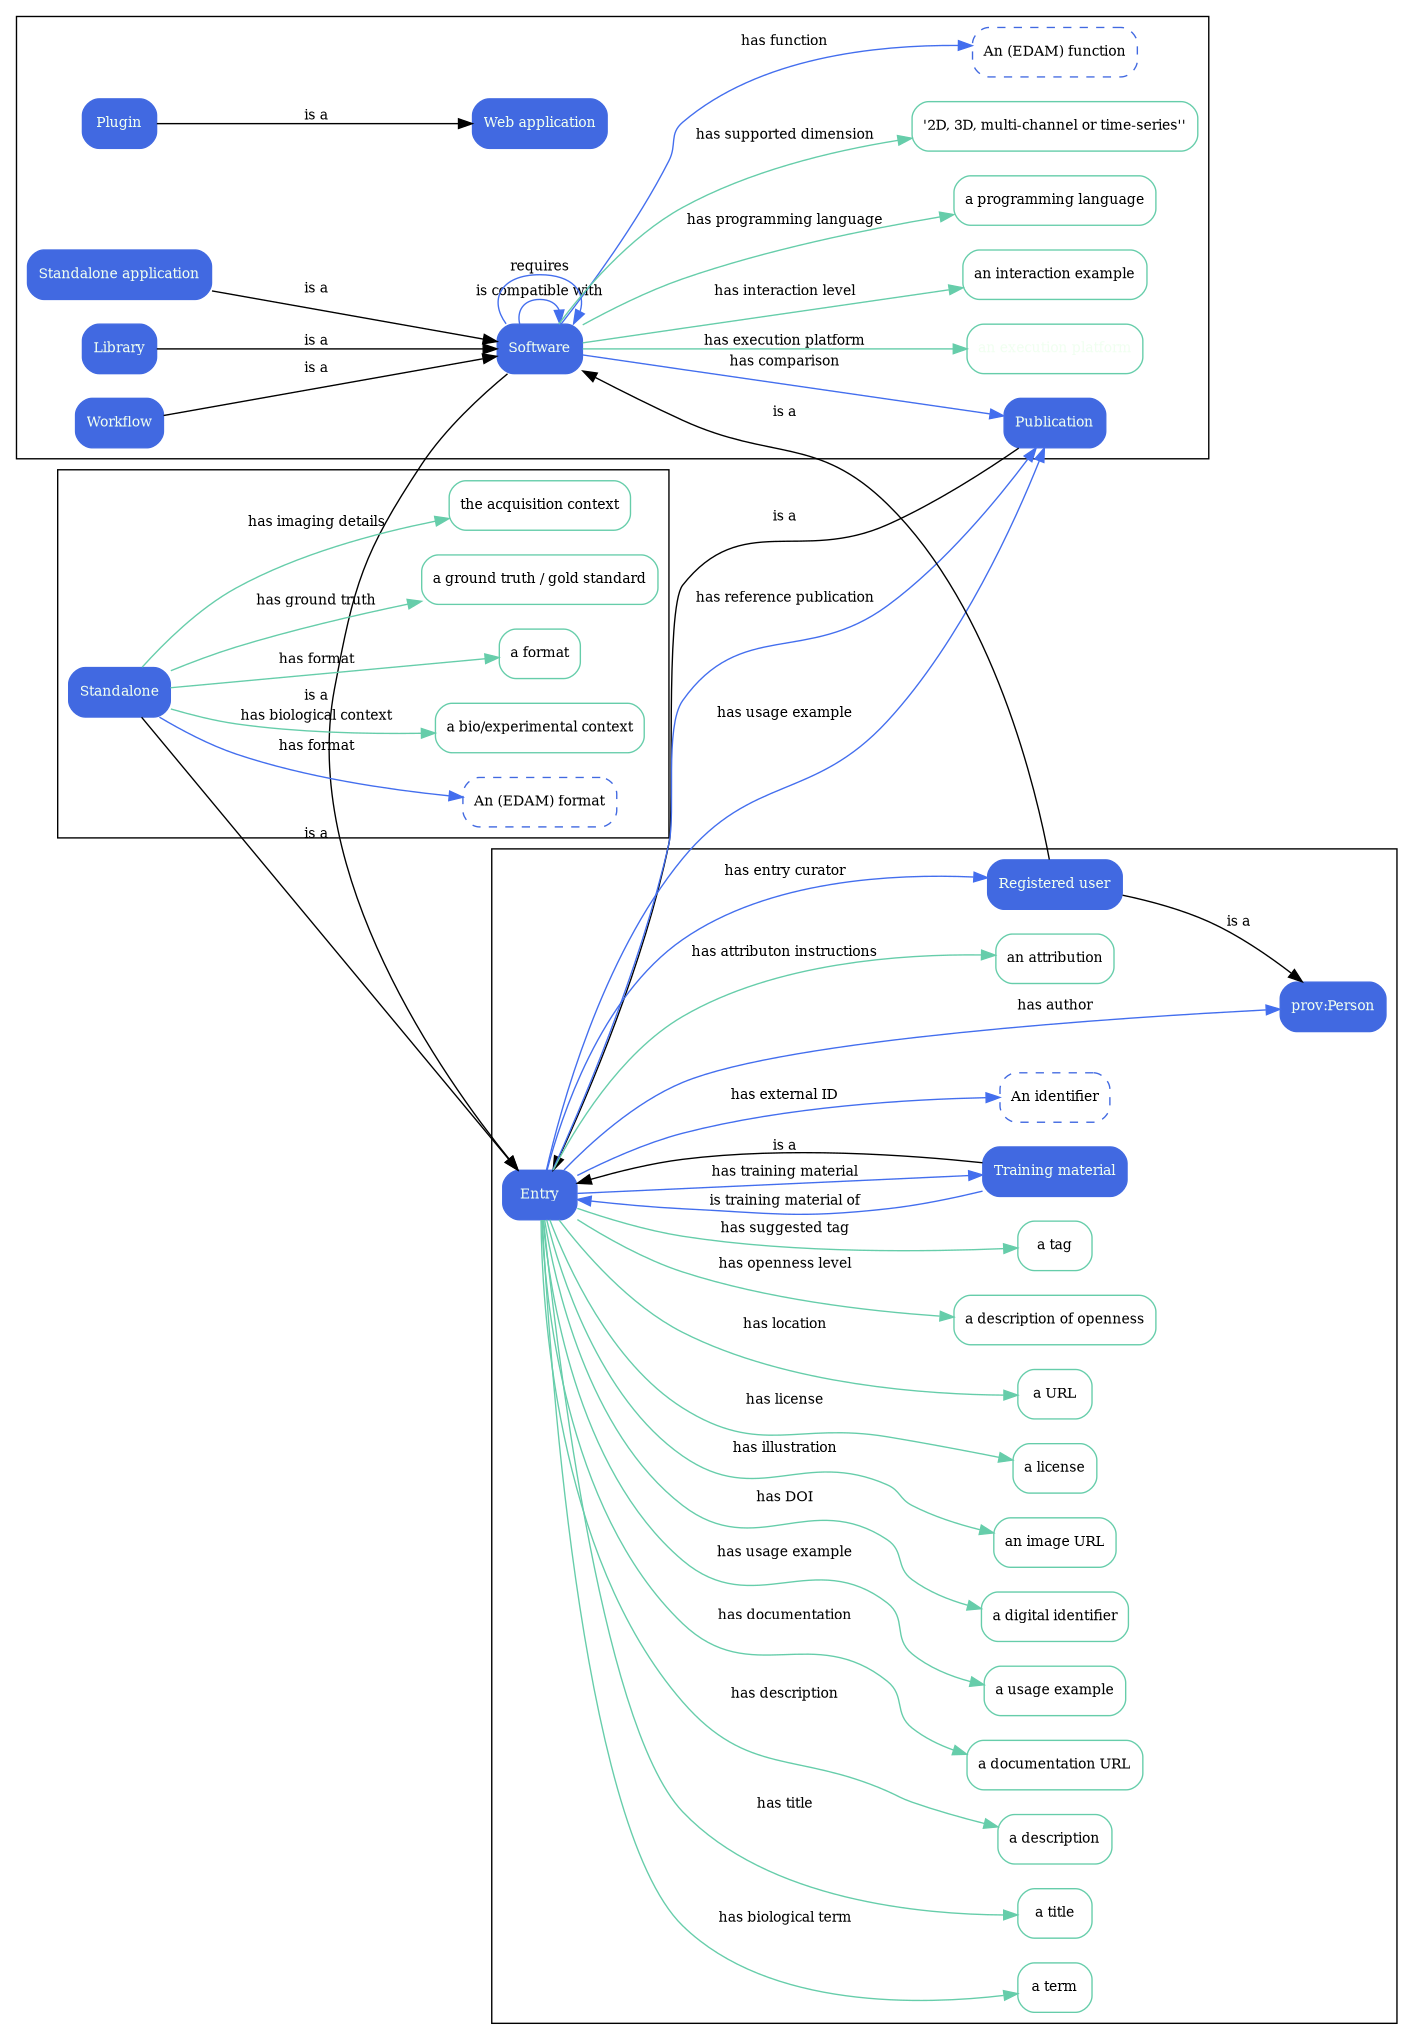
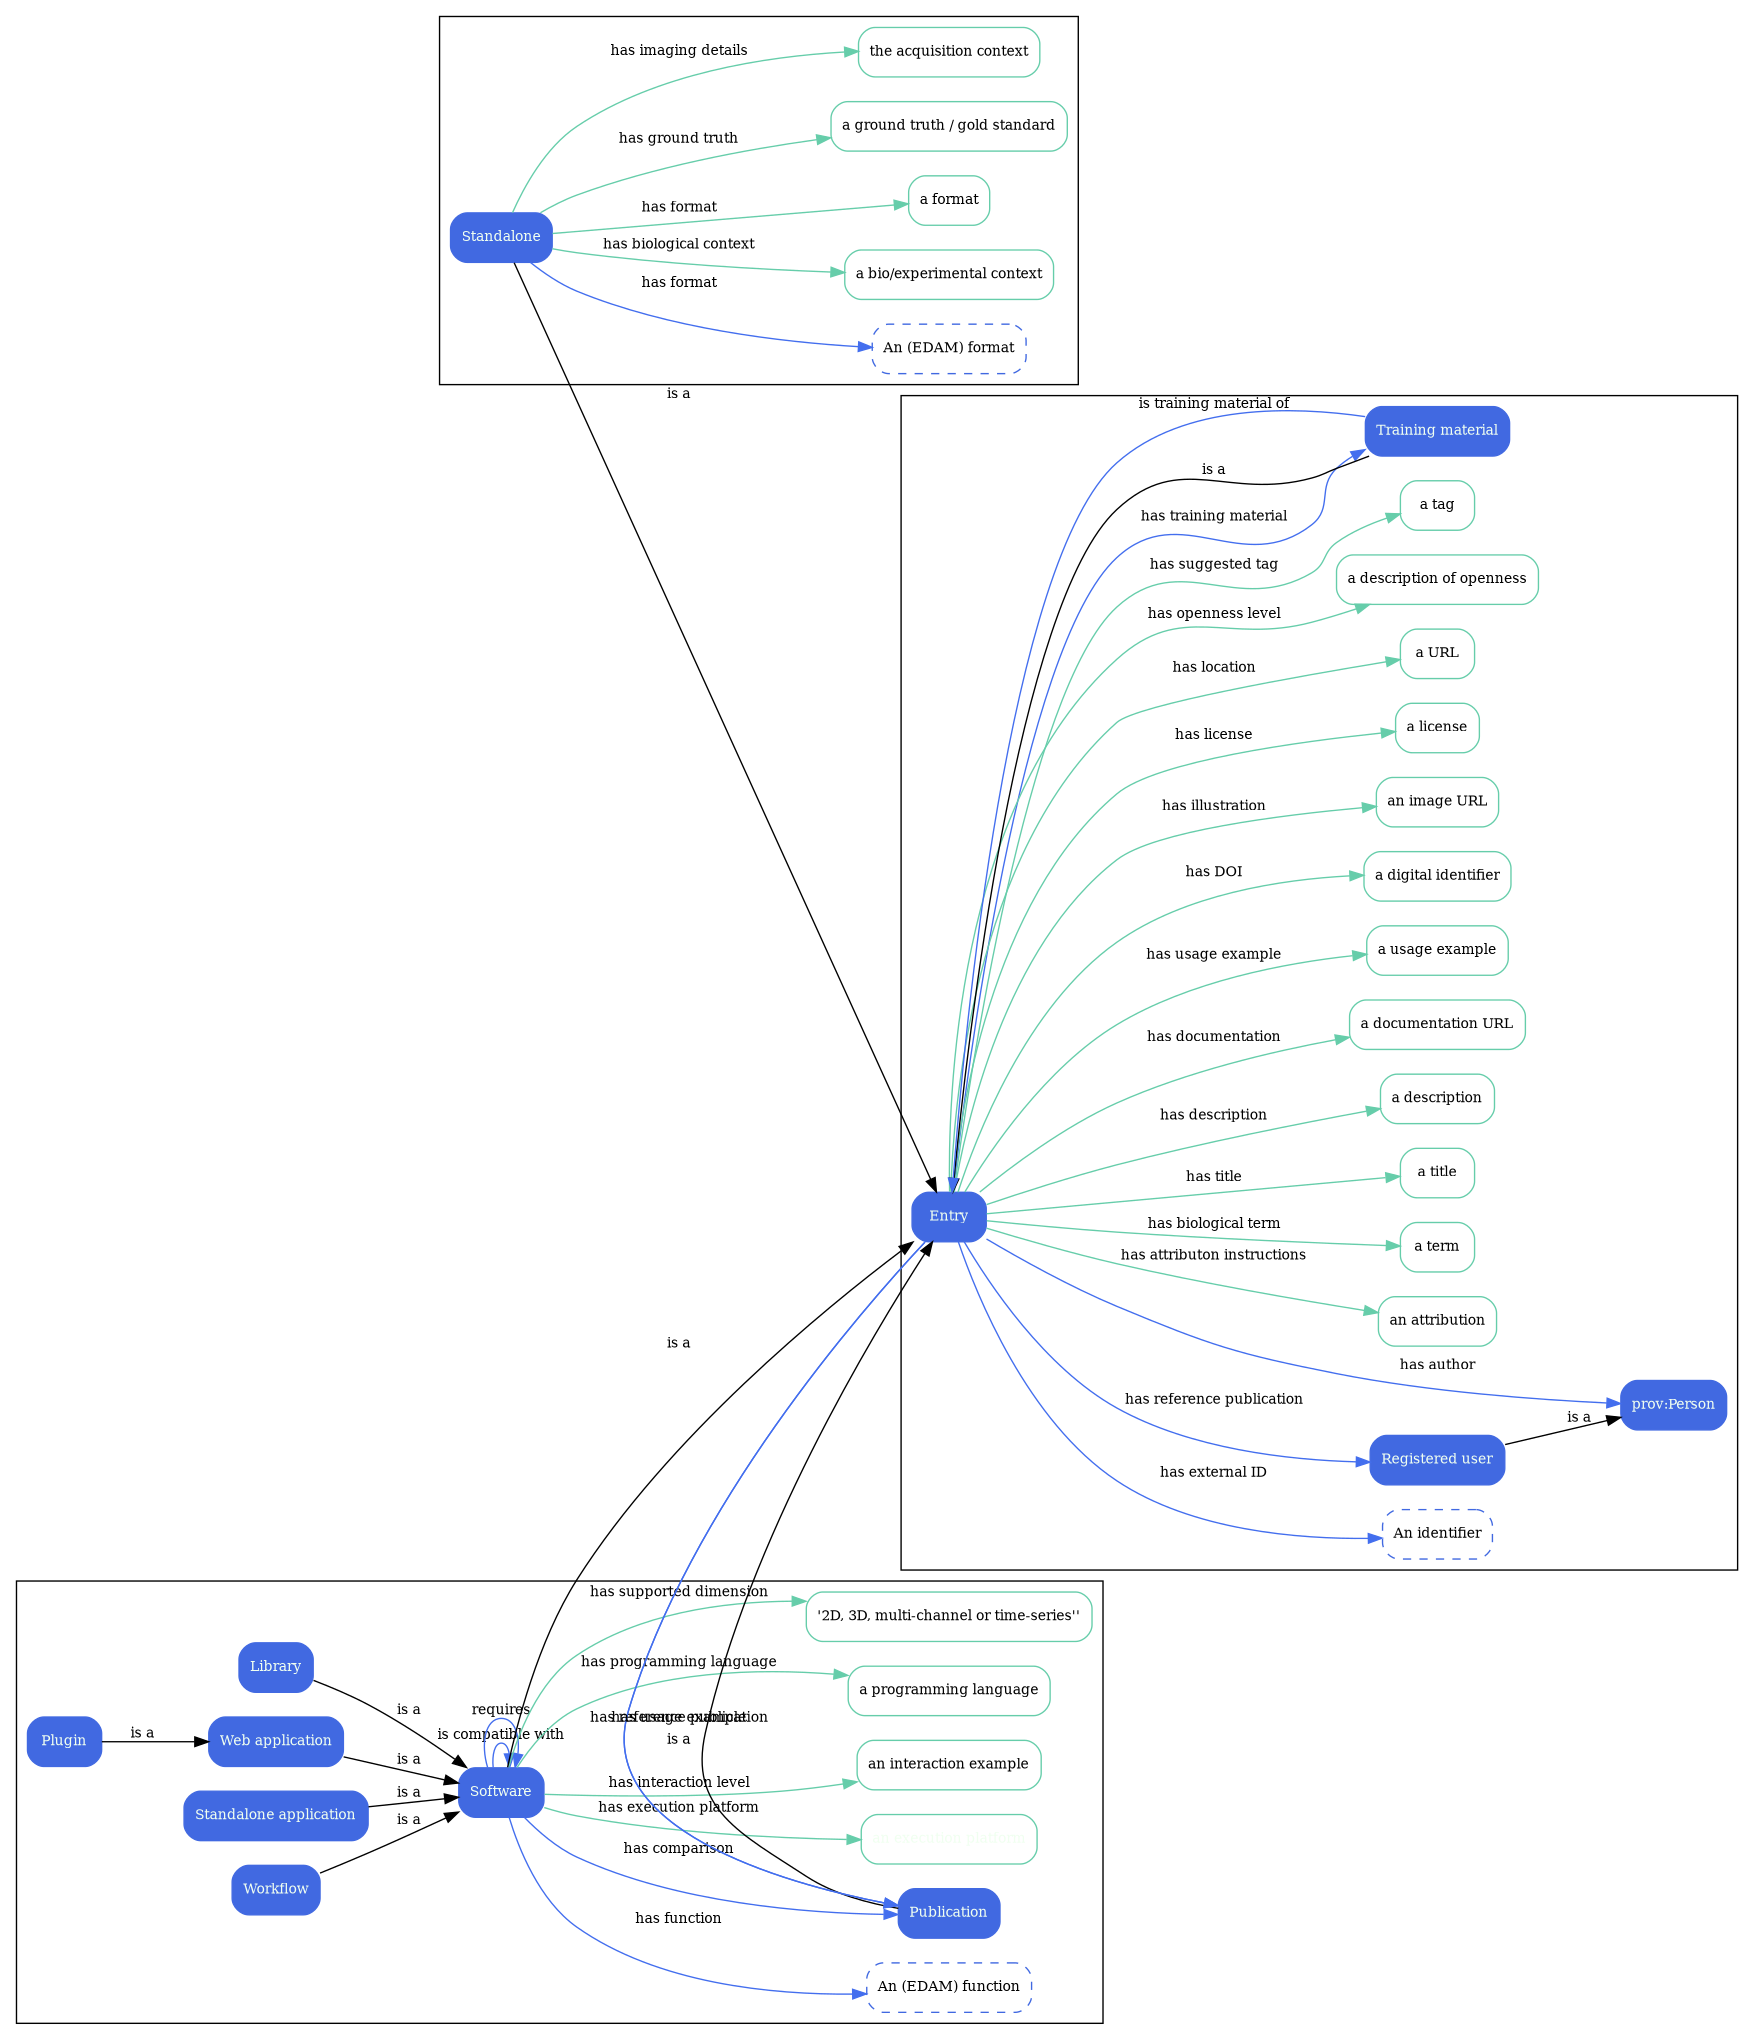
(912, 532) -> (394, 1768)
(785, 872) -> (1214, 1400)
